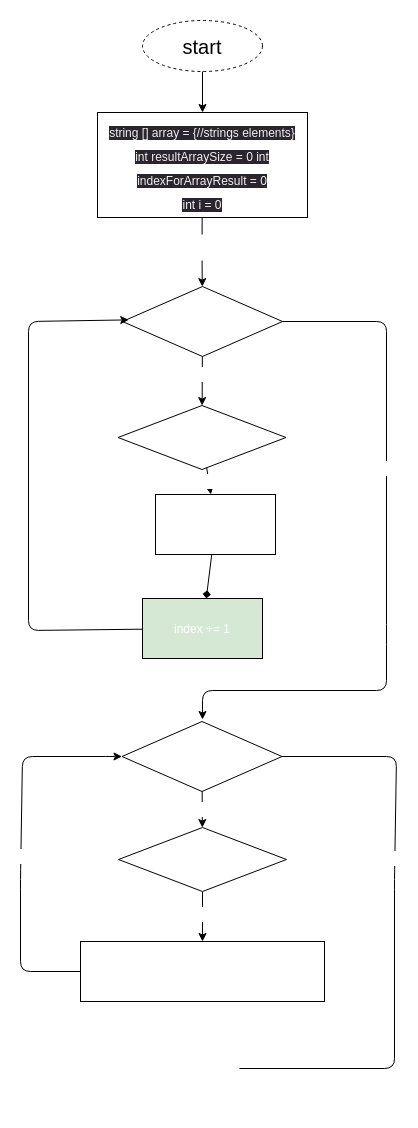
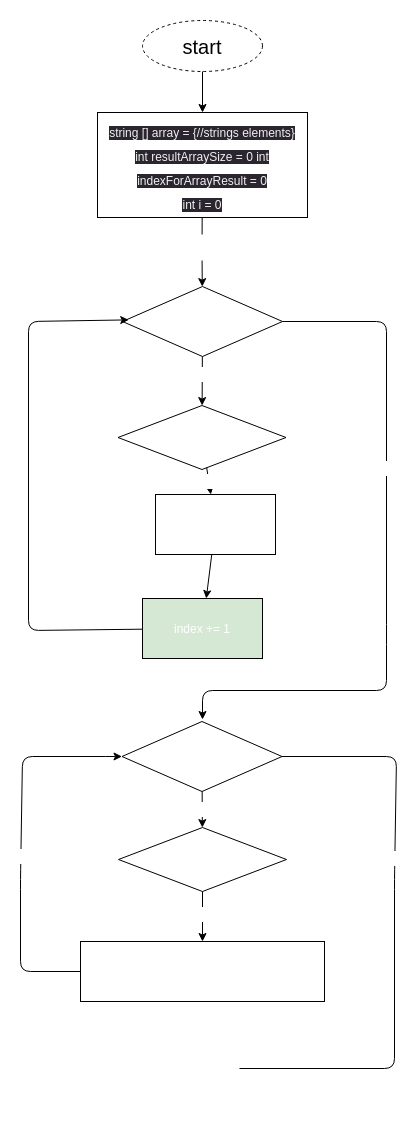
(207, 590) -> (207, 590)
